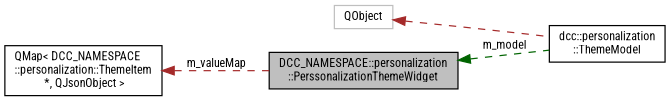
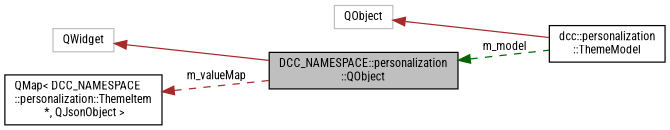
(477, 29) -> (477, 30)
none -> (83, 40)
(364, 71) -> (364, 71)
